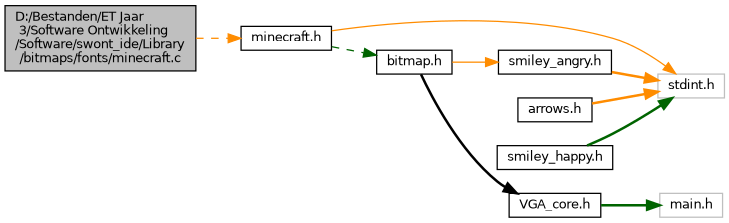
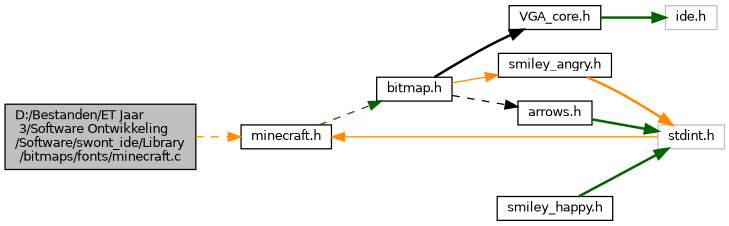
(503, 22) -> (501, 137)
(619, 99) -> (619, 124)
none -> (479, 100)
(691, 205) -> (691, 18)
